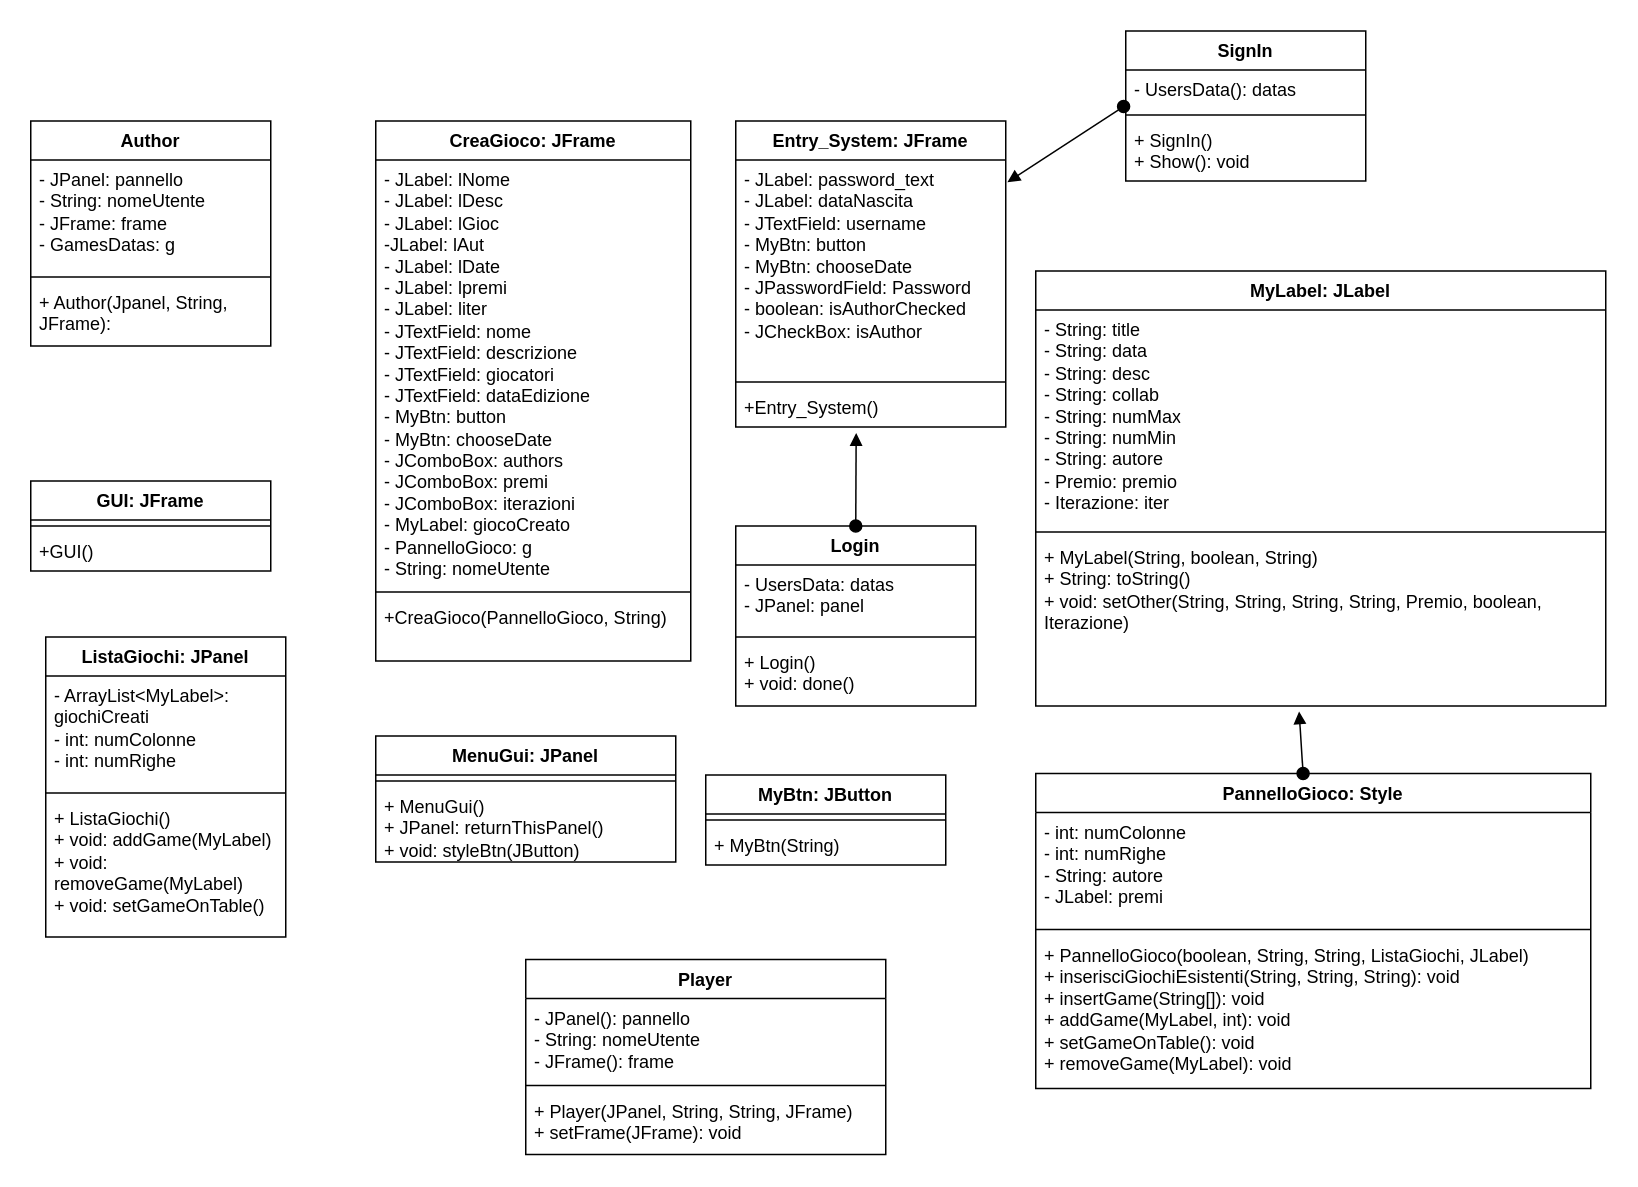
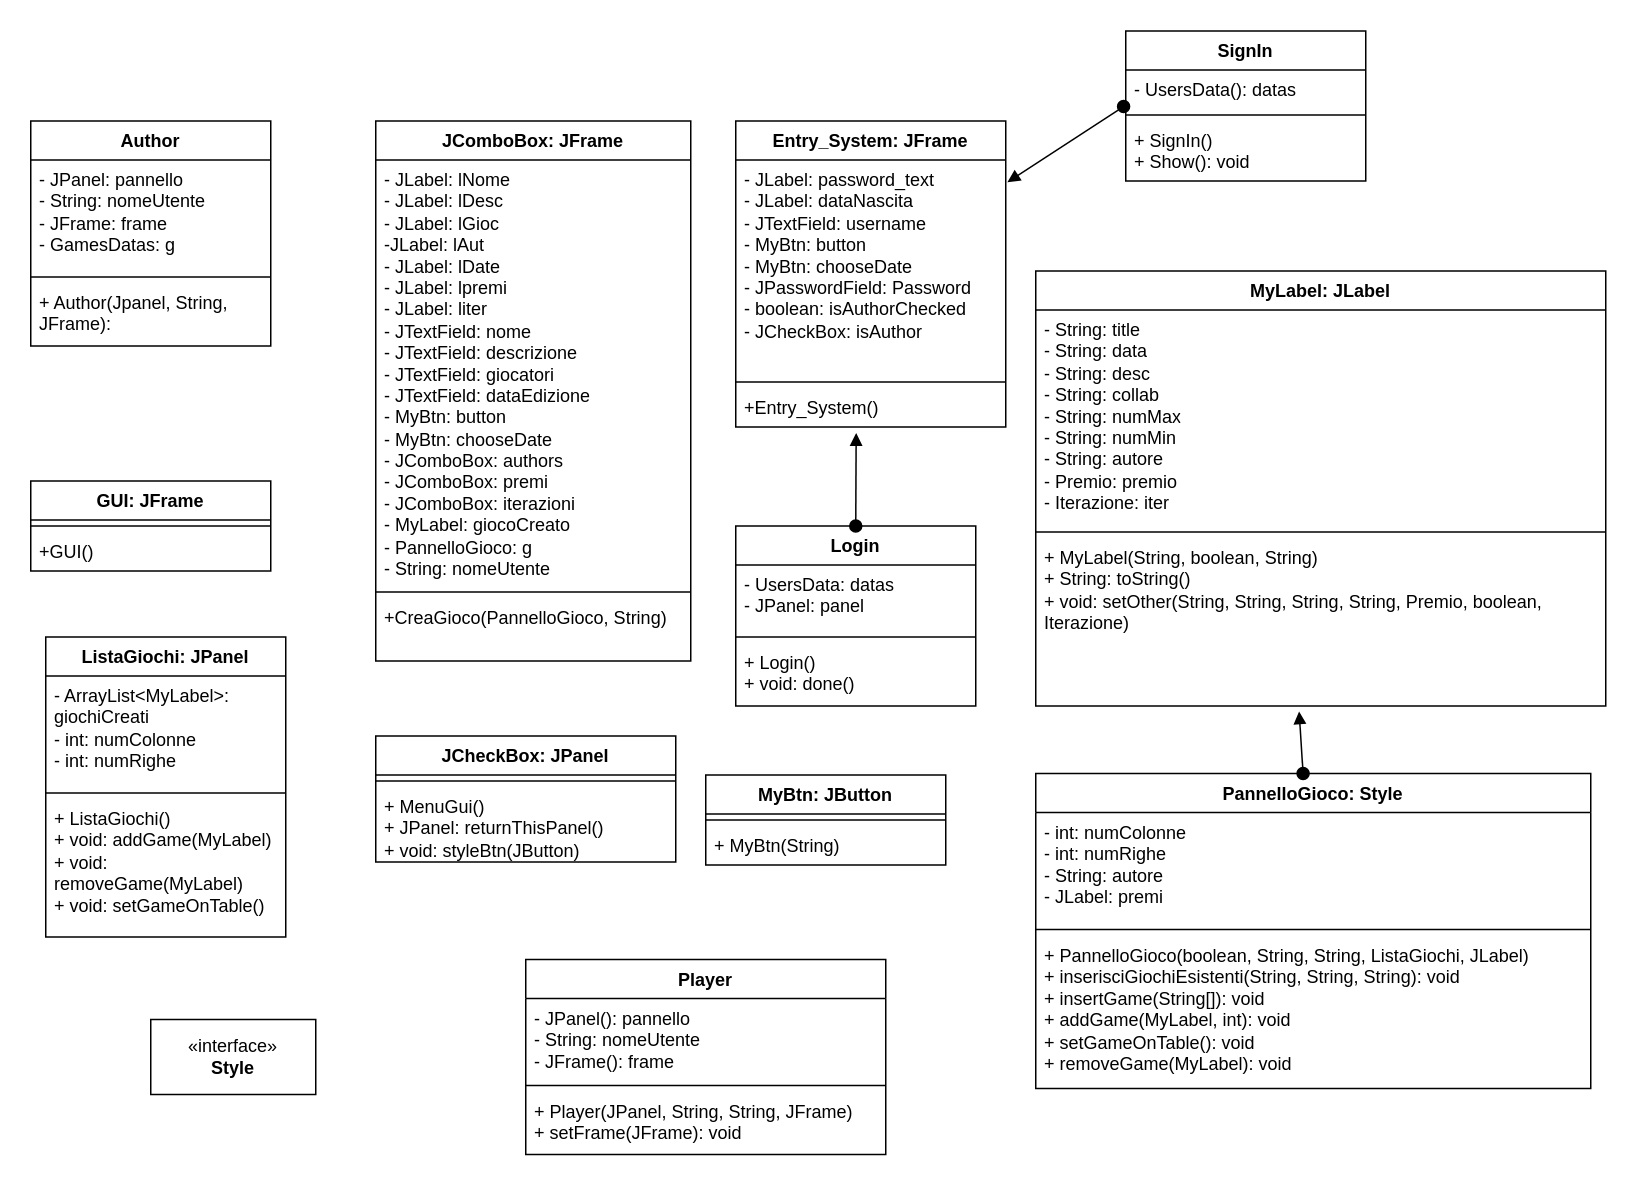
(533, 142) -> (533, 142)
(526, 757) -> (526, 757)
none -> (233, 1057)
